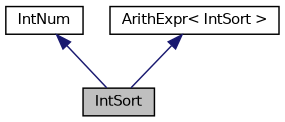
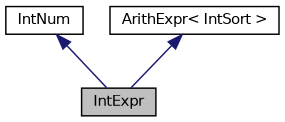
(119, 102) -> (119, 102)
